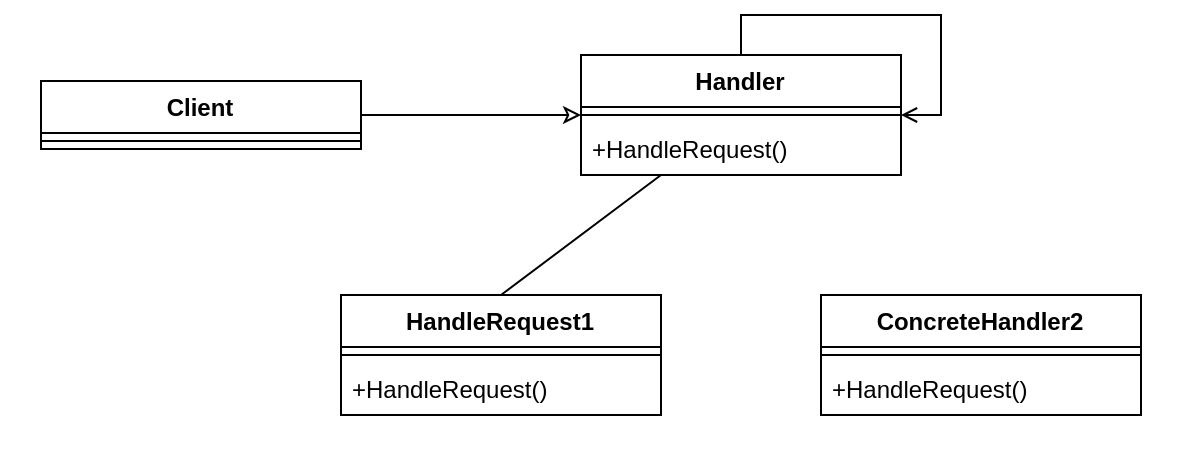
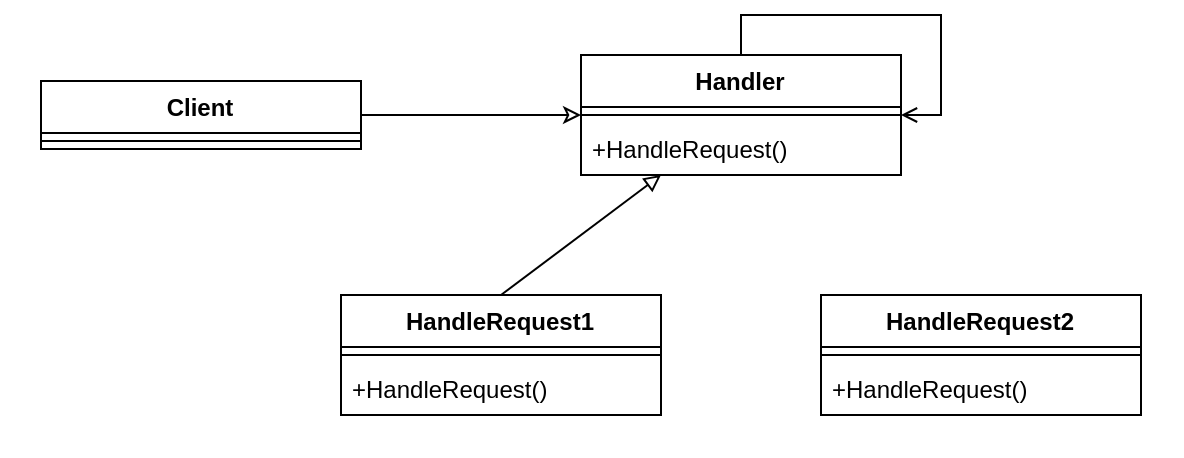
(651, 183) -> (646, 186)
(981, 323) -> (981, 323)
